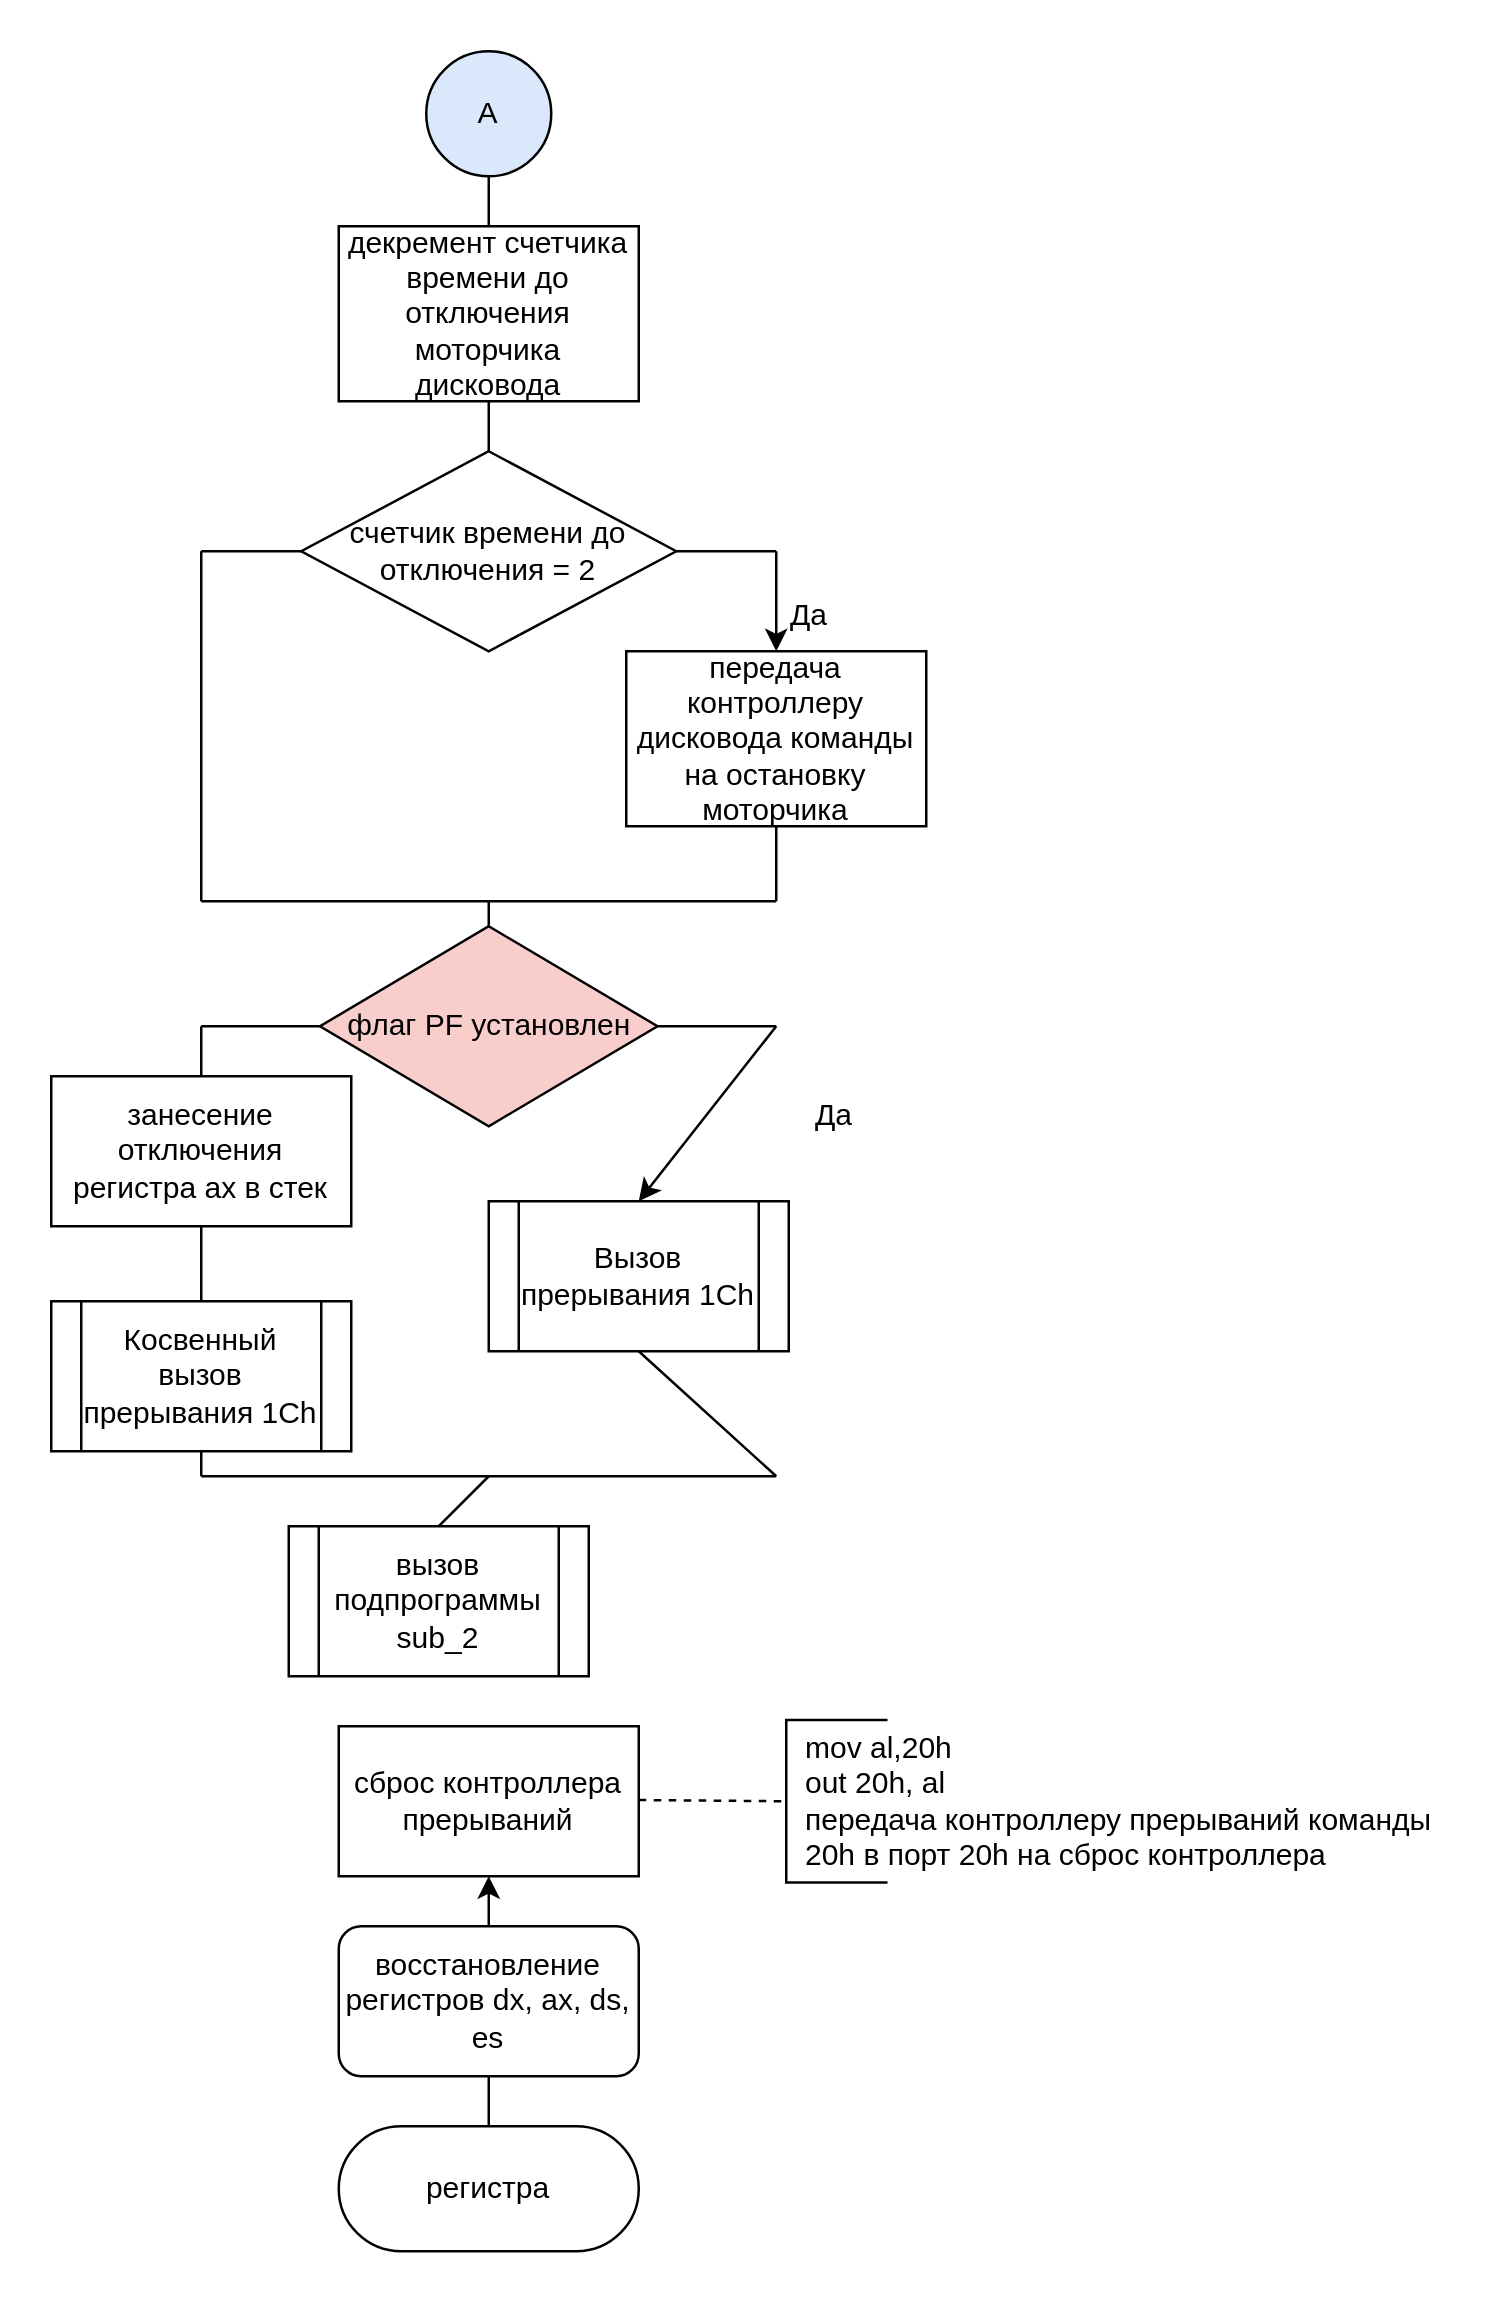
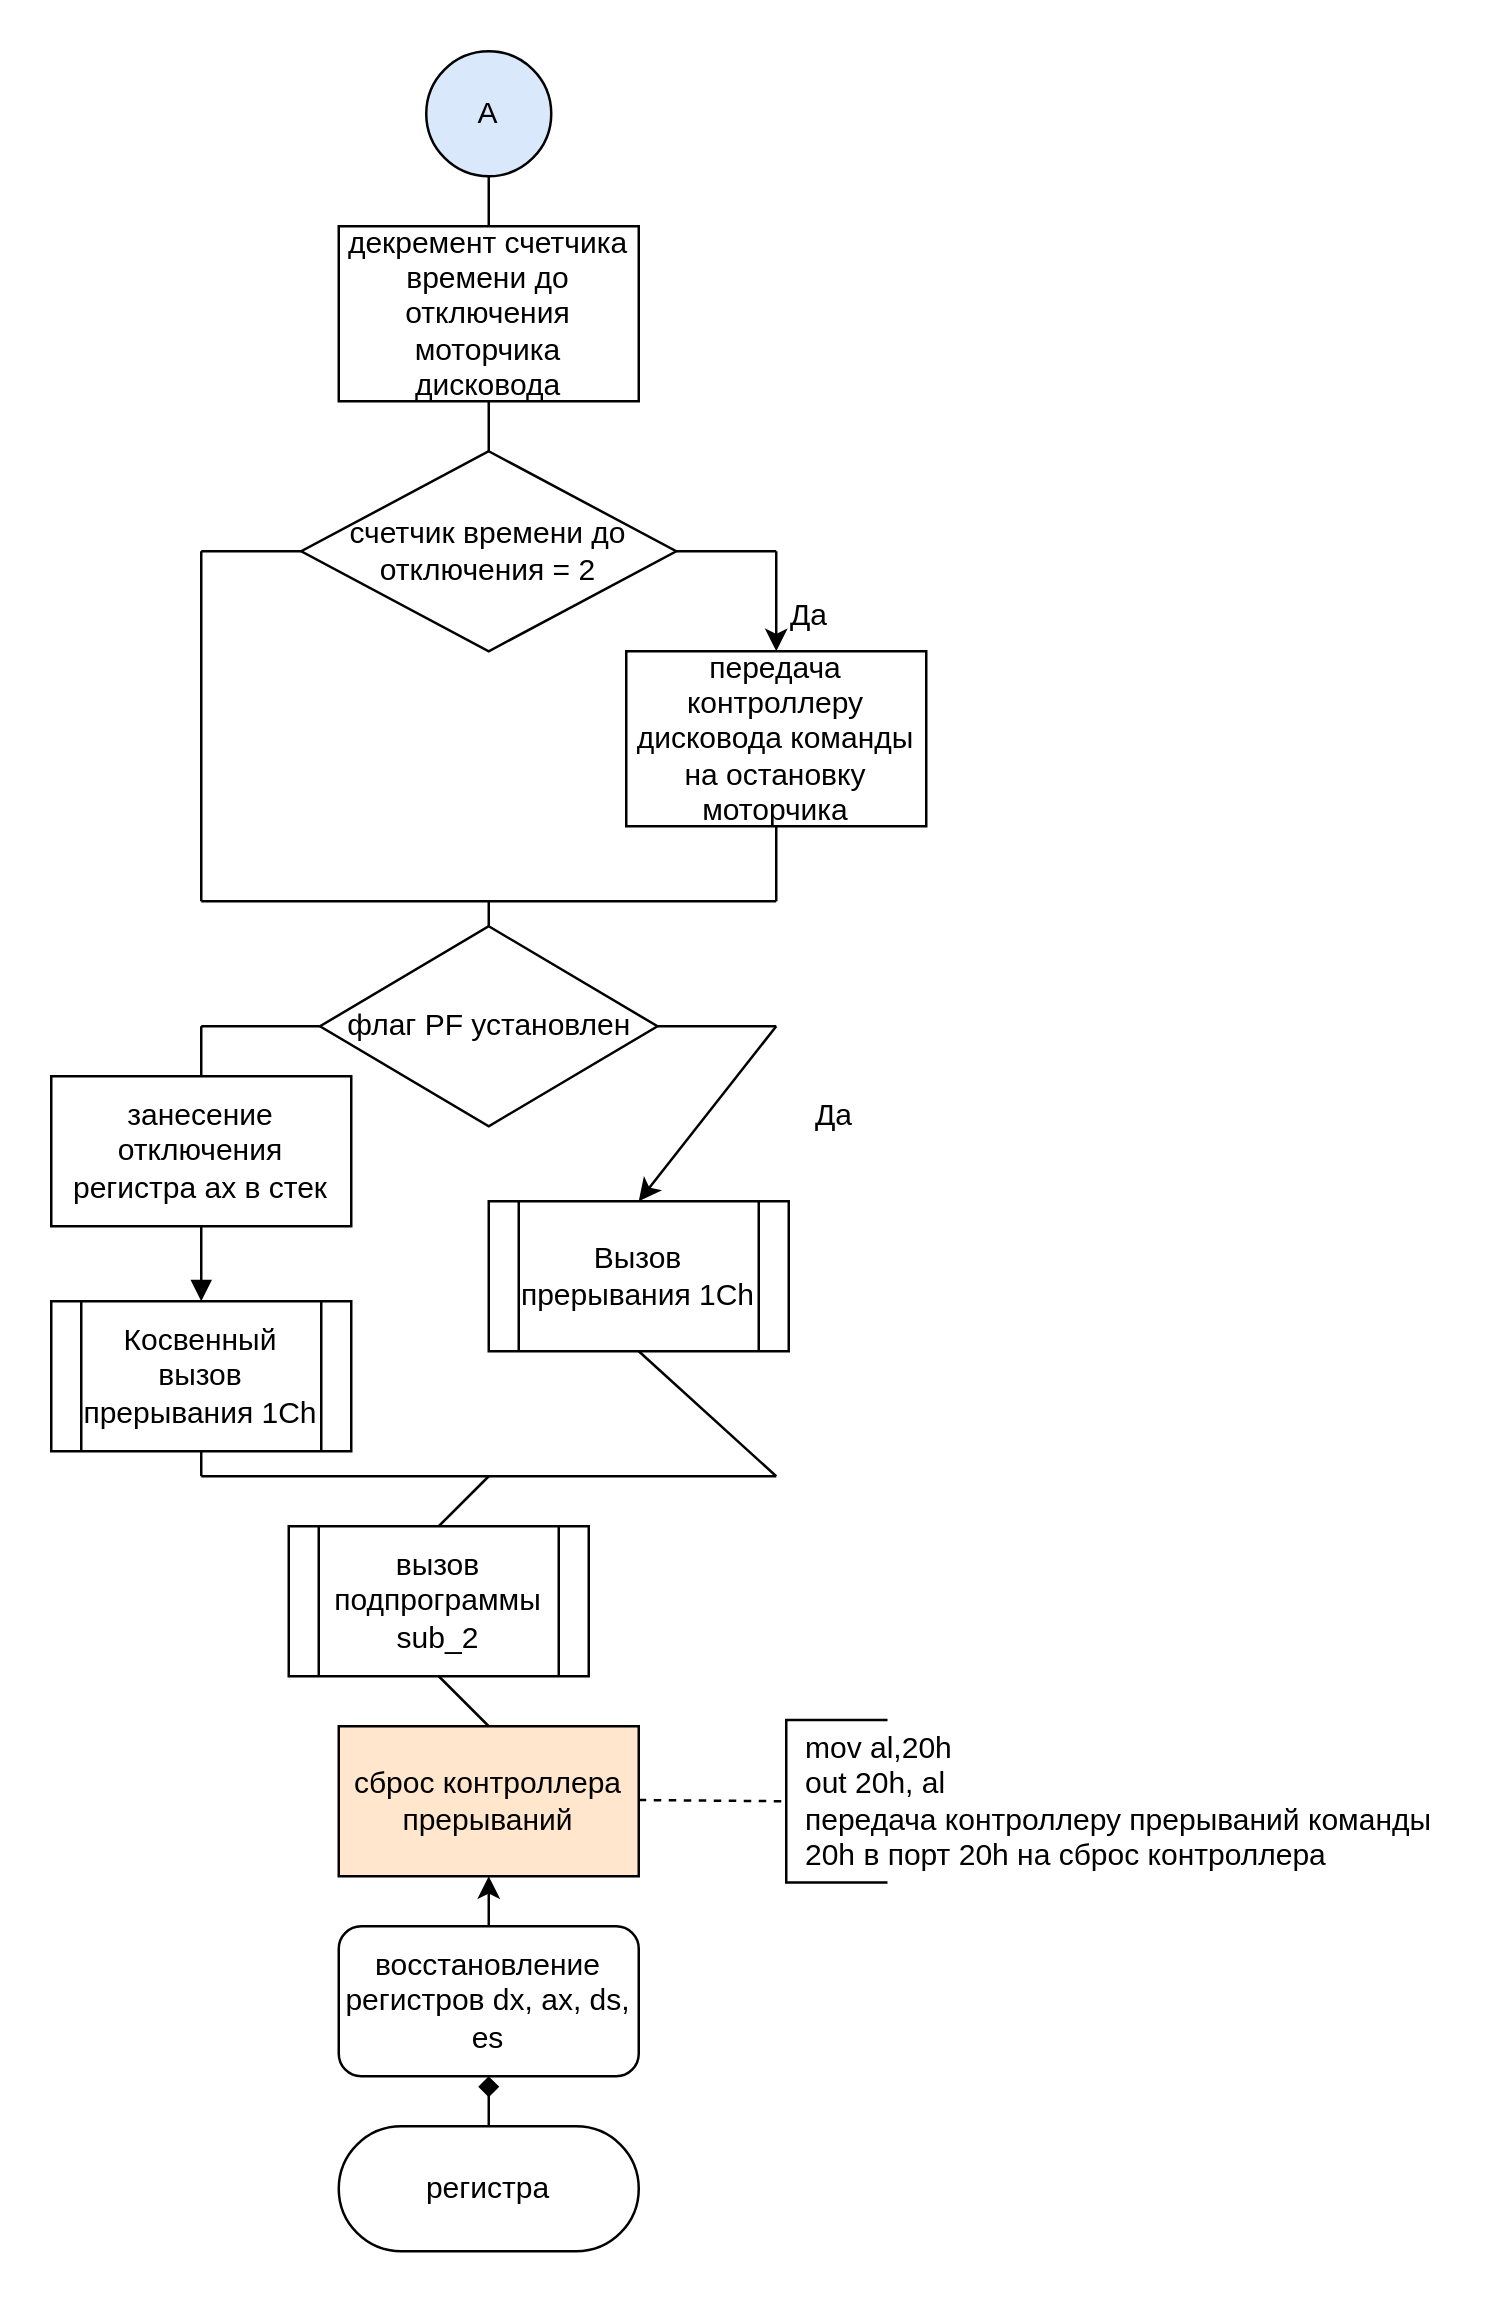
(489, 1026) -> (489, 1026)
(201, 1288) -> (201, 1279)
none -> (464, 1701)
(489, 1801) -> (489, 1801)
(489, 2087) -> (489, 2097)
